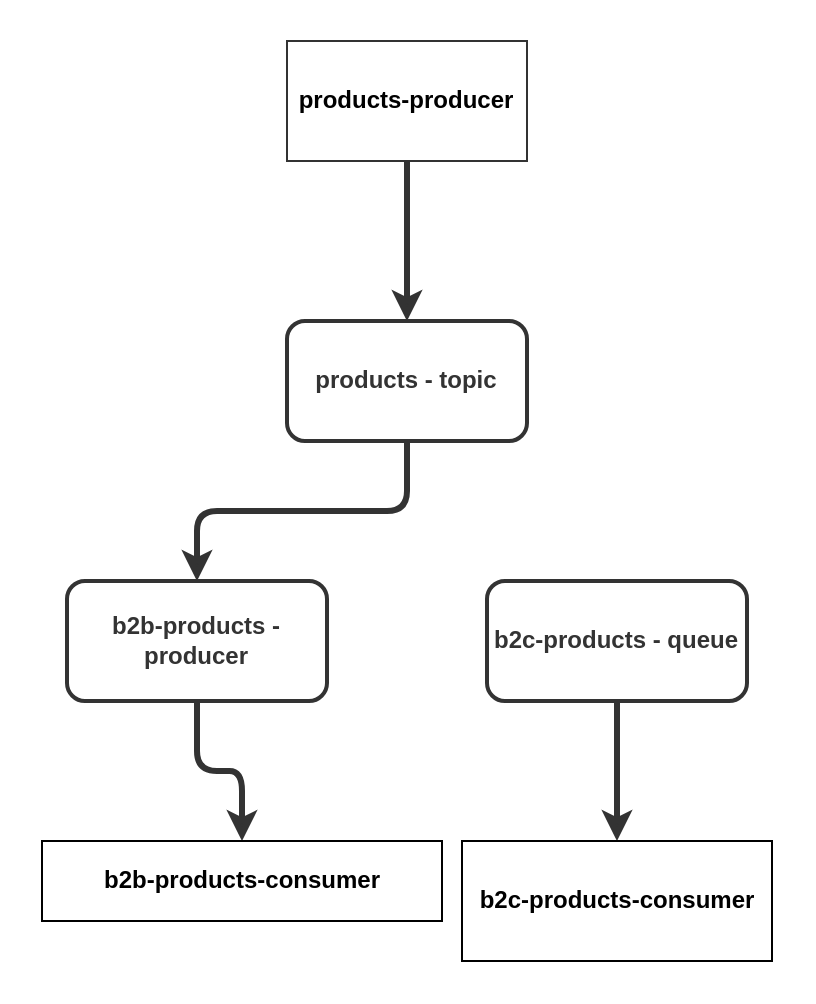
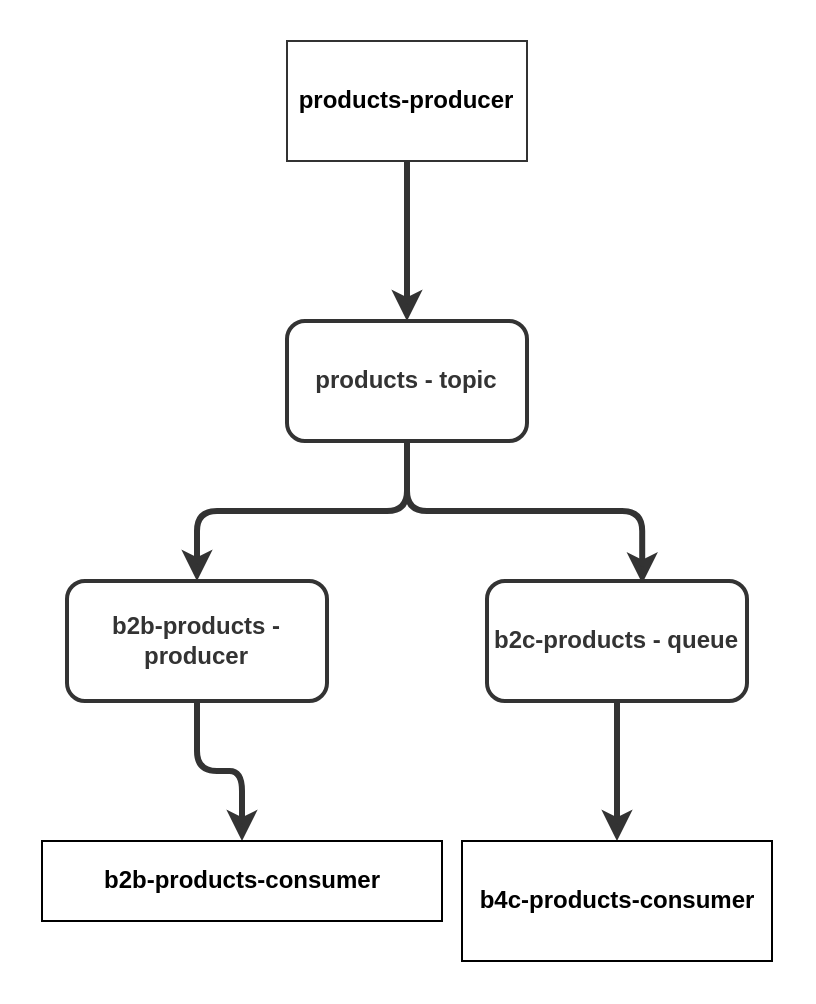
none -> (545, 511)
(618, 901) -> (618, 901)
